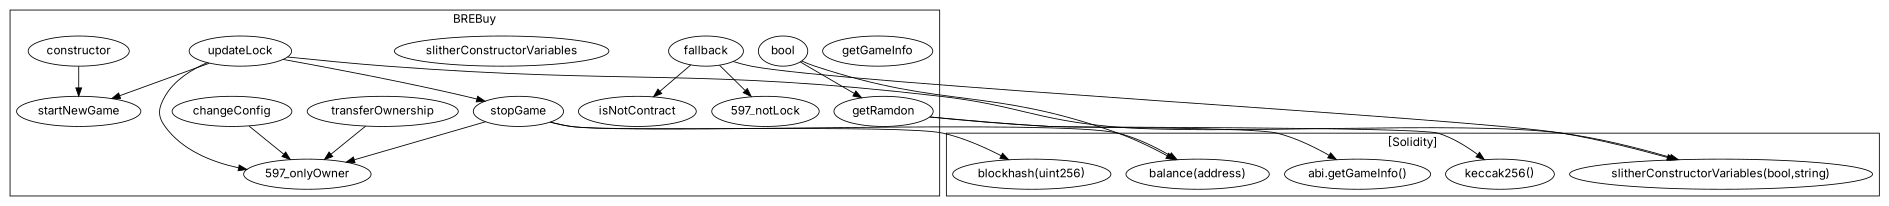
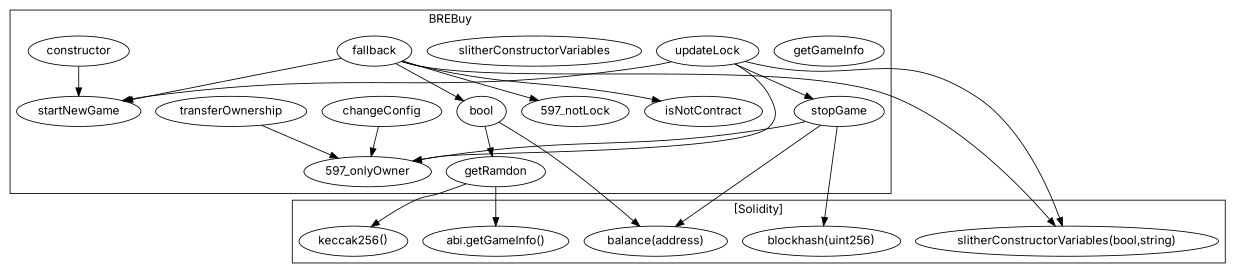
none -> (420, 77)
none -> (237, 79)
